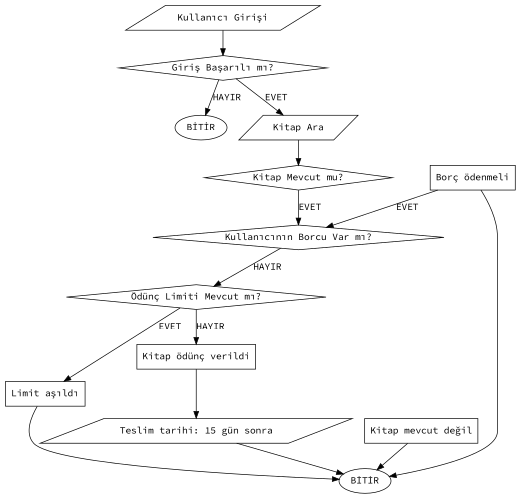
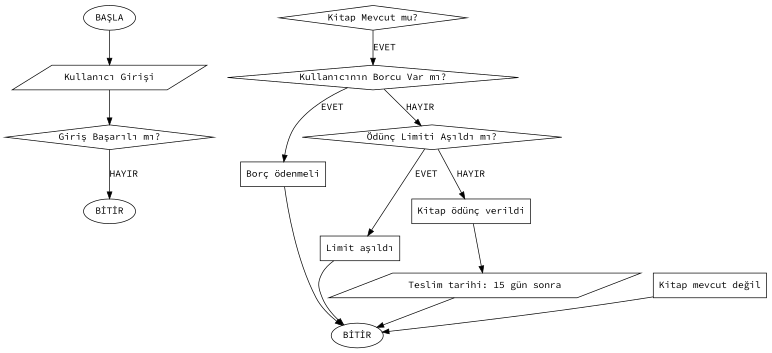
none -> (110, 18)
(298, 128) -> none
(385, 208) -> (307, 113)
(196, 297) -> (432, 137)
